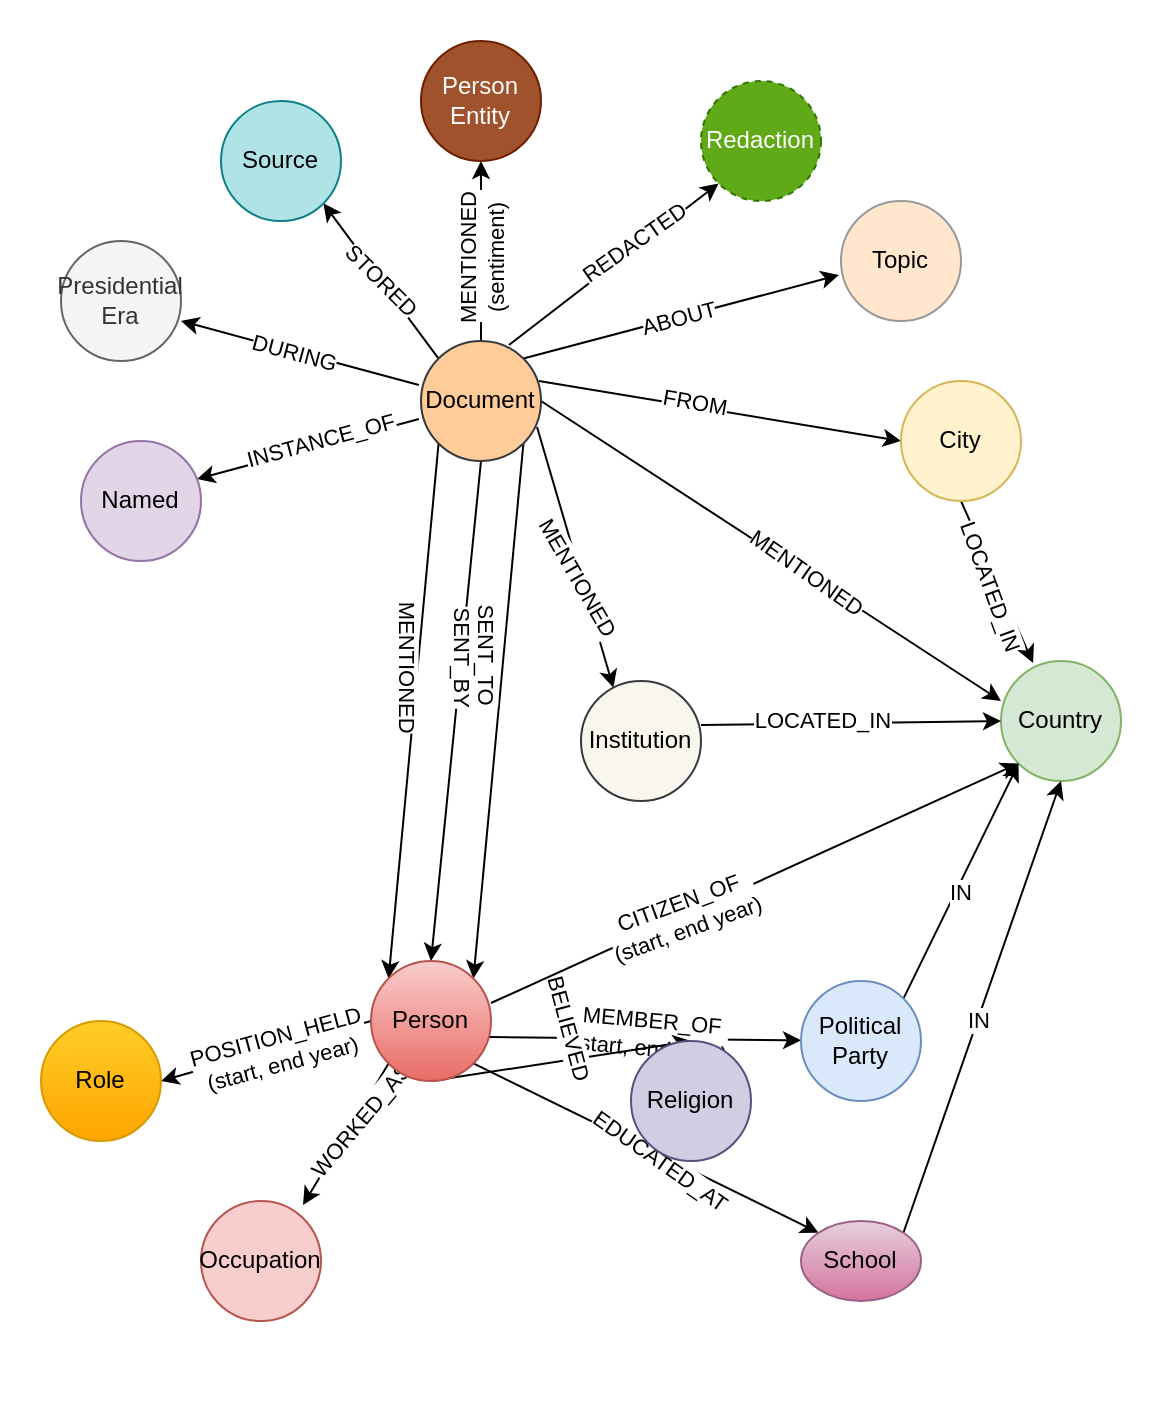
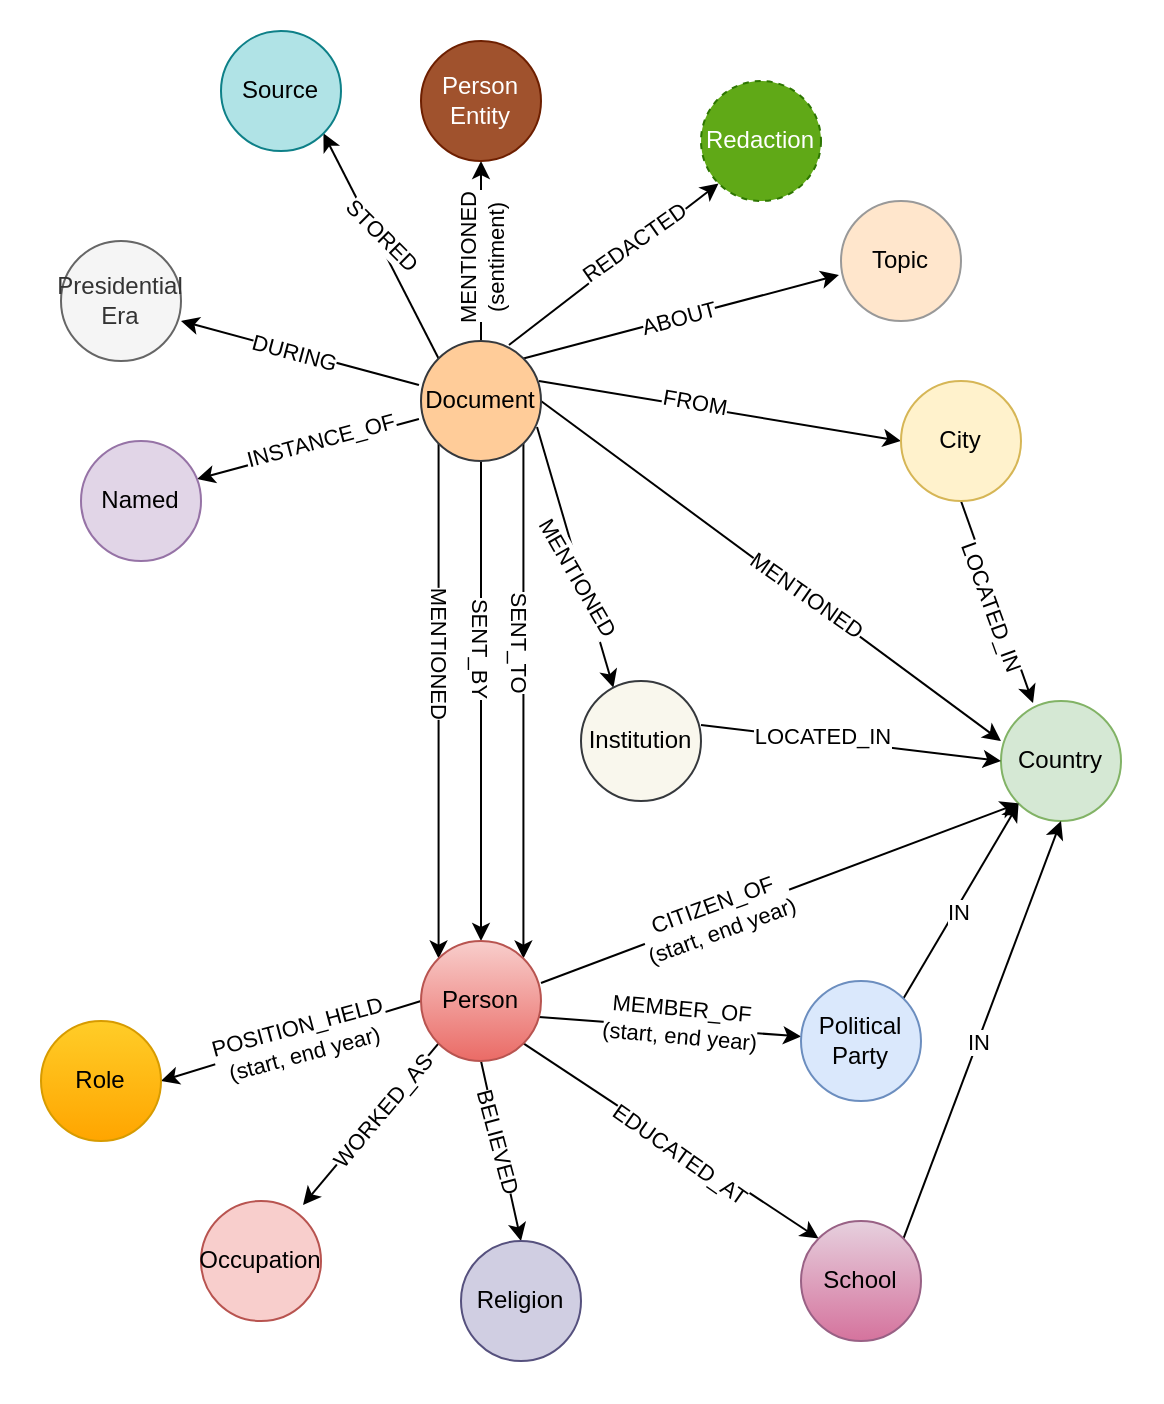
(281, 161) -> (281, 91)
(1061, 721) -> (1061, 761)
(431, 1021) -> (481, 1001)
(691, 1101) -> (521, 1301)
(861, 1261) -> (861, 1281)
